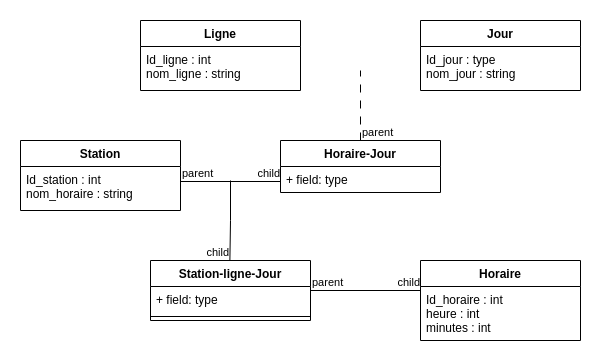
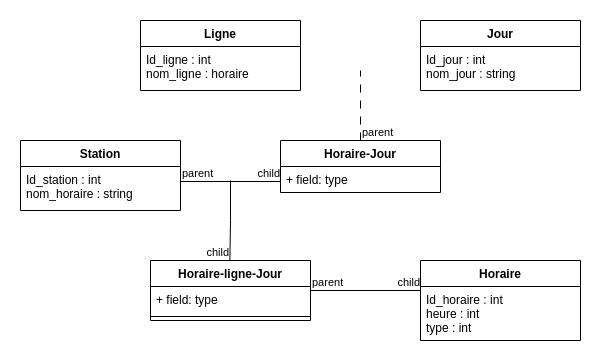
(184, 60) -> (184, 60)
(468, 60) -> (463, 60)
(230, 274) -> (230, 274)
(472, 300) -> (472, 300)
